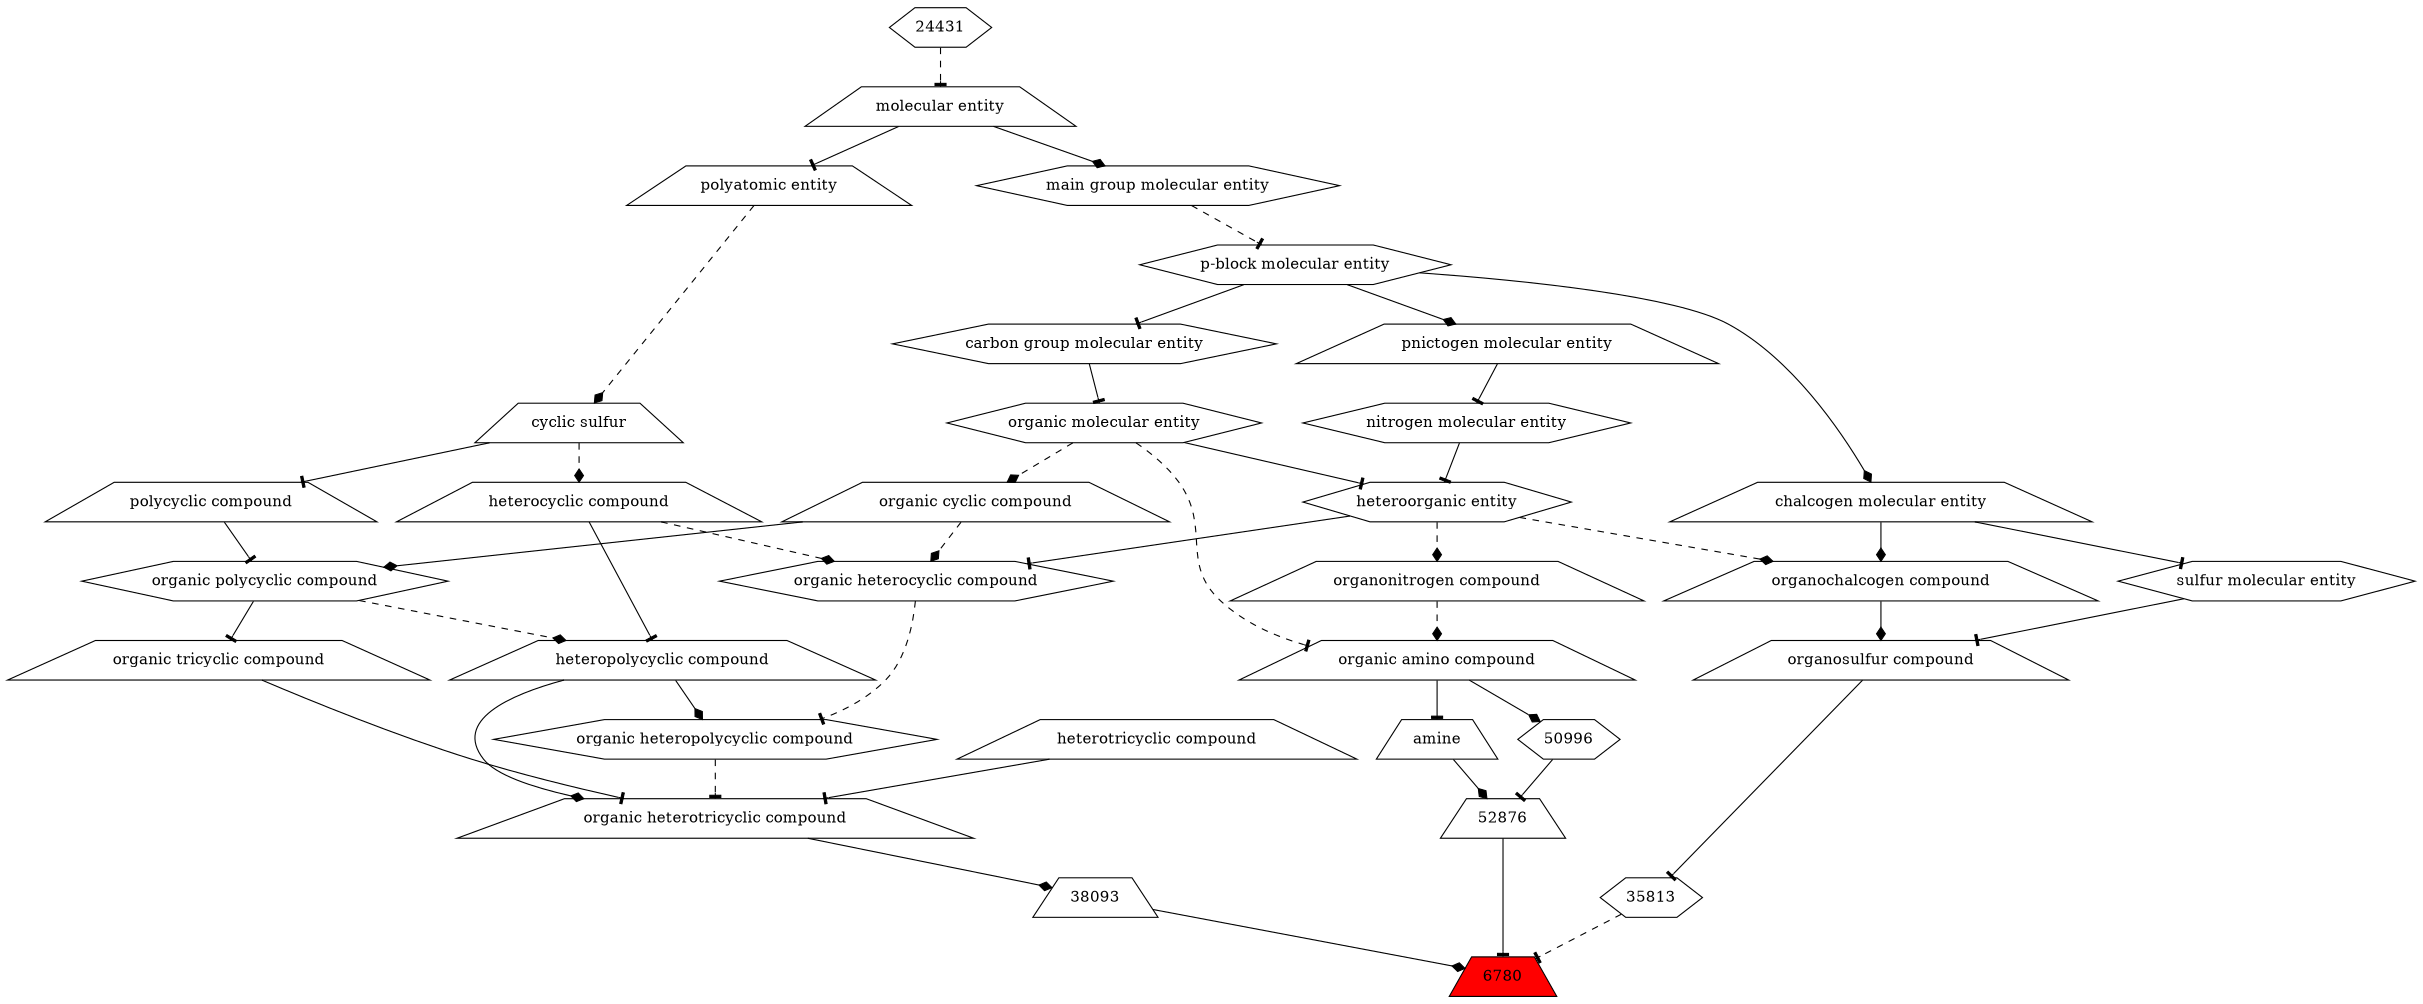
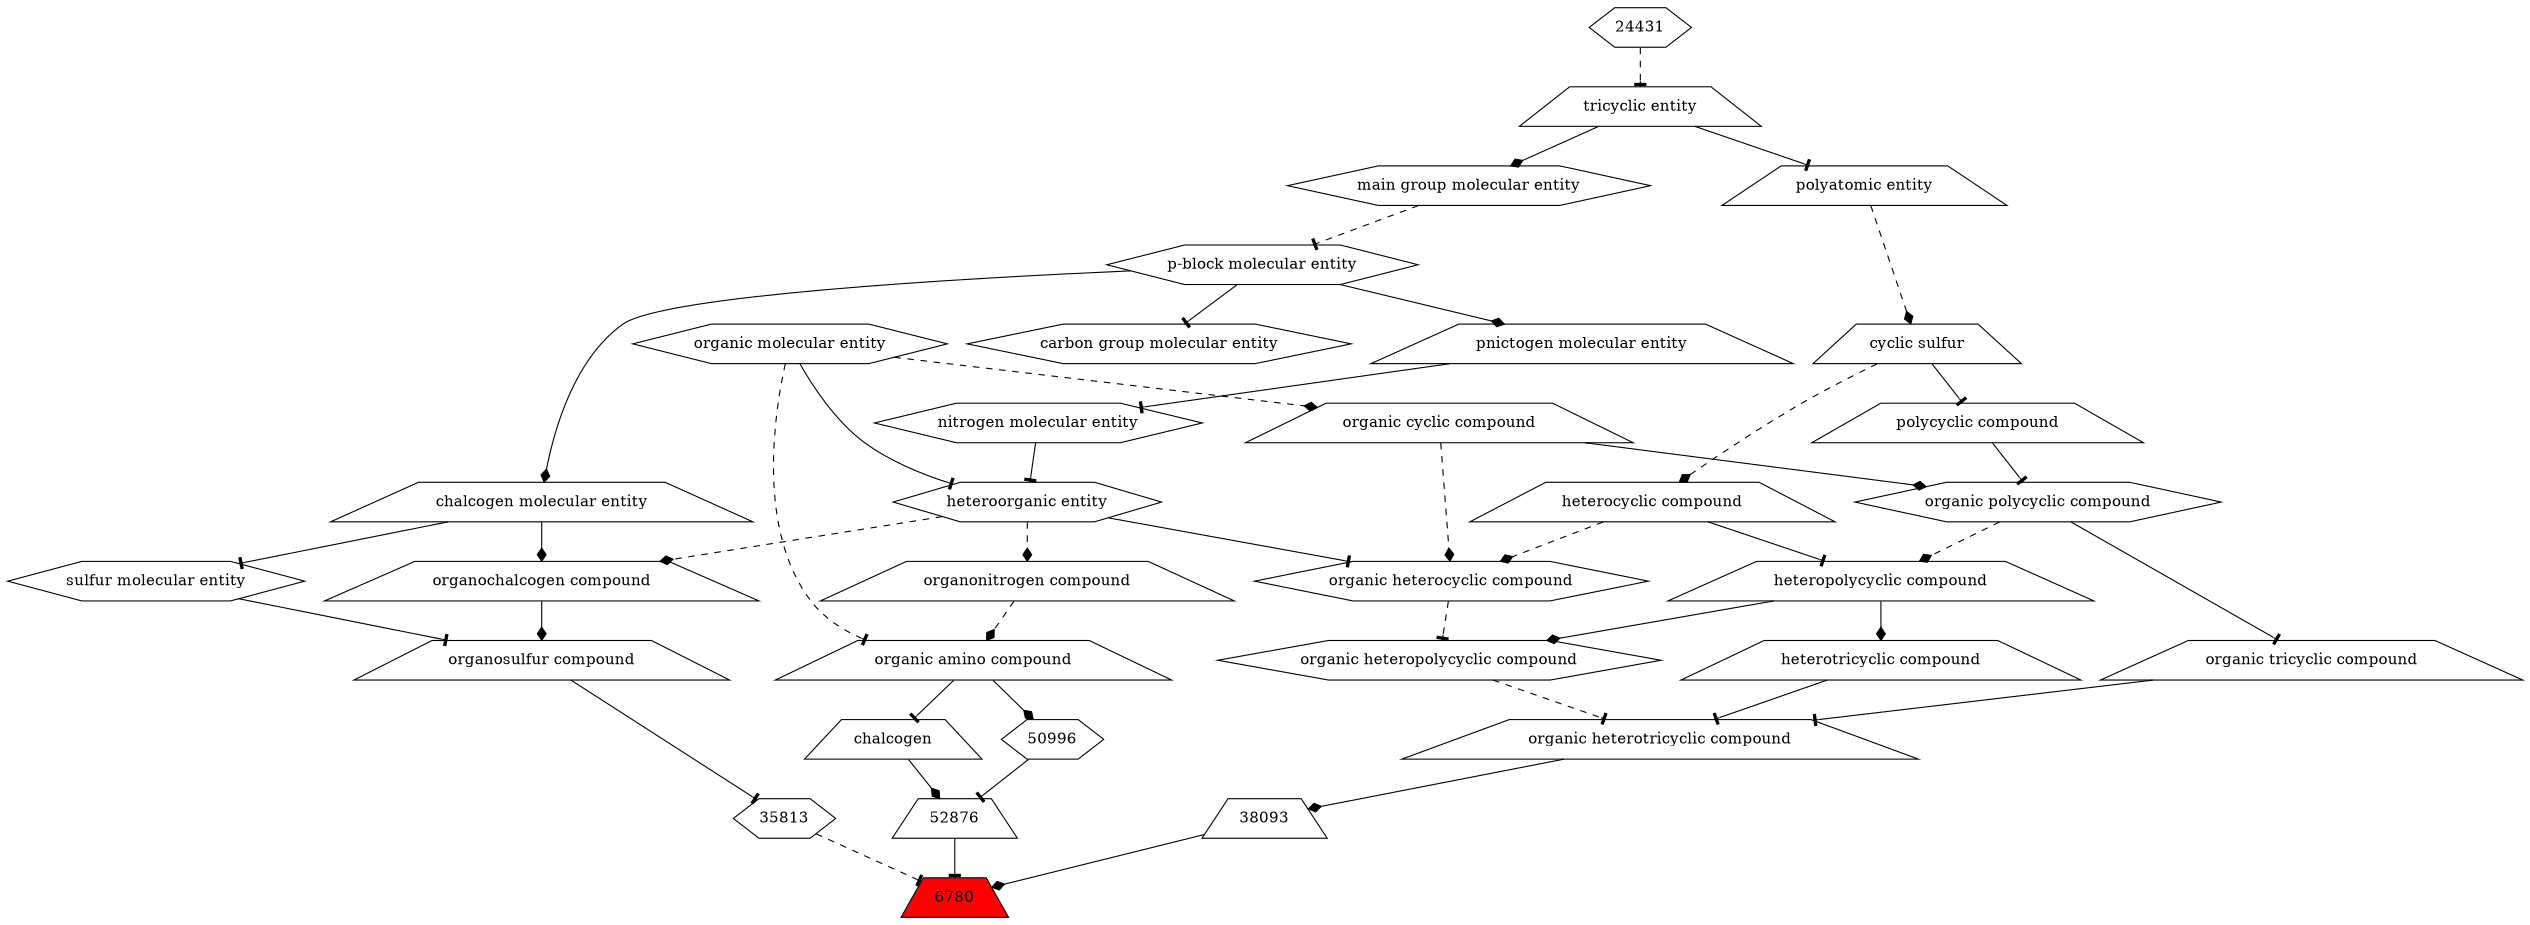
(941, 107) -> (1640, 107)
(1094, 381) -> none
(1437, 739) -> (893, 739)
(476, 741) -> (1881, 614)
